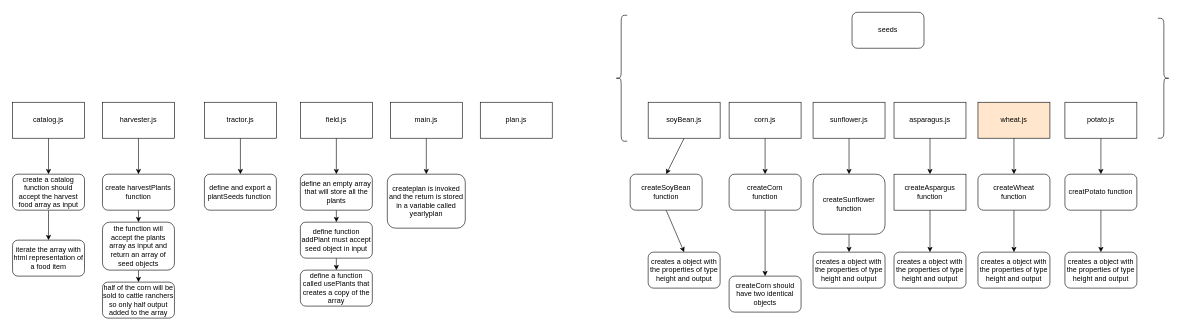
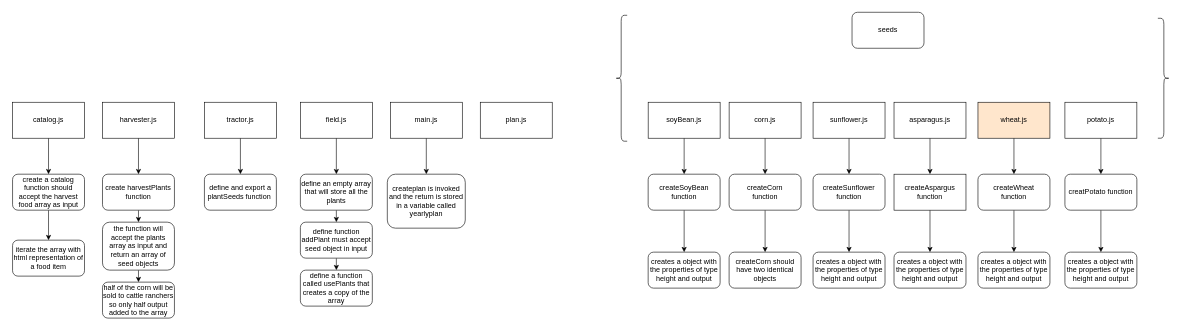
(666, 192) -> (684, 192)
(849, 204) -> (849, 192)
(765, 294) -> (765, 270)
